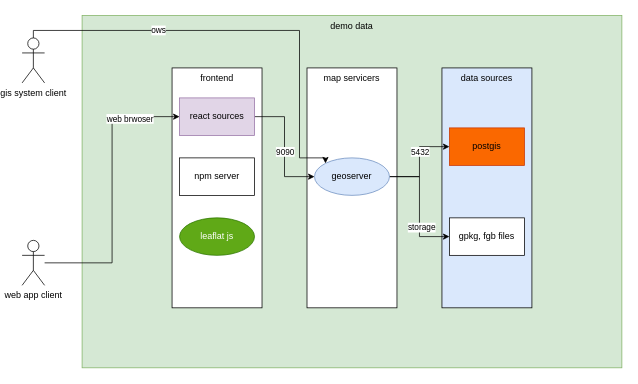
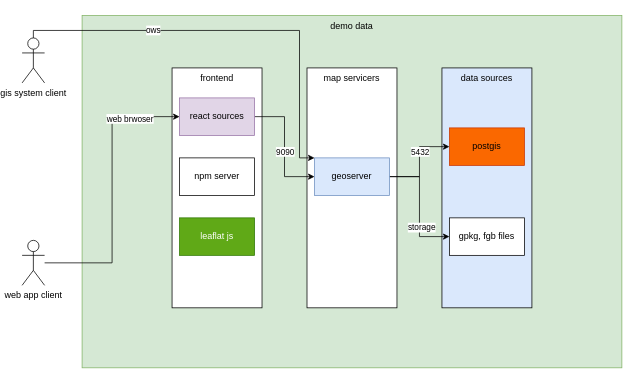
(352, 177) -> (352, 177)
(217, 237) -> (217, 237)
